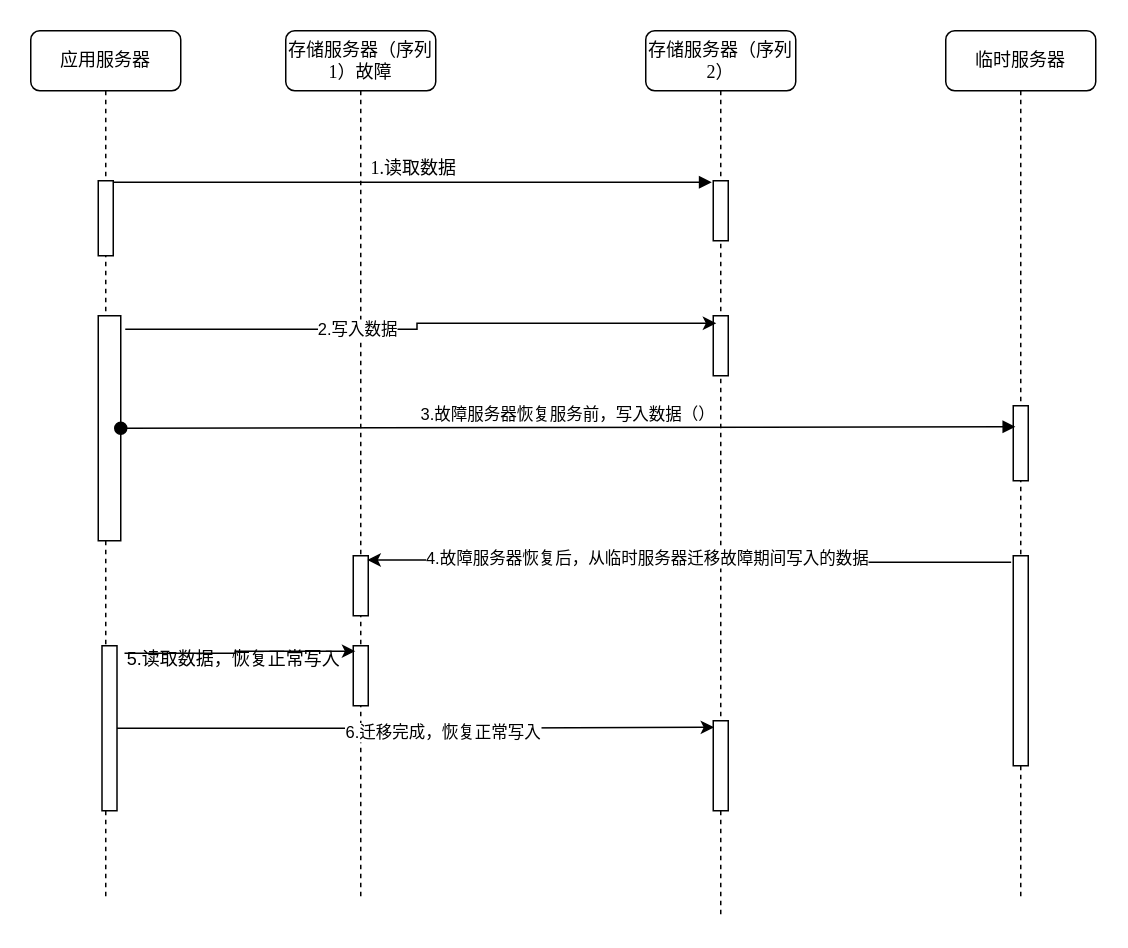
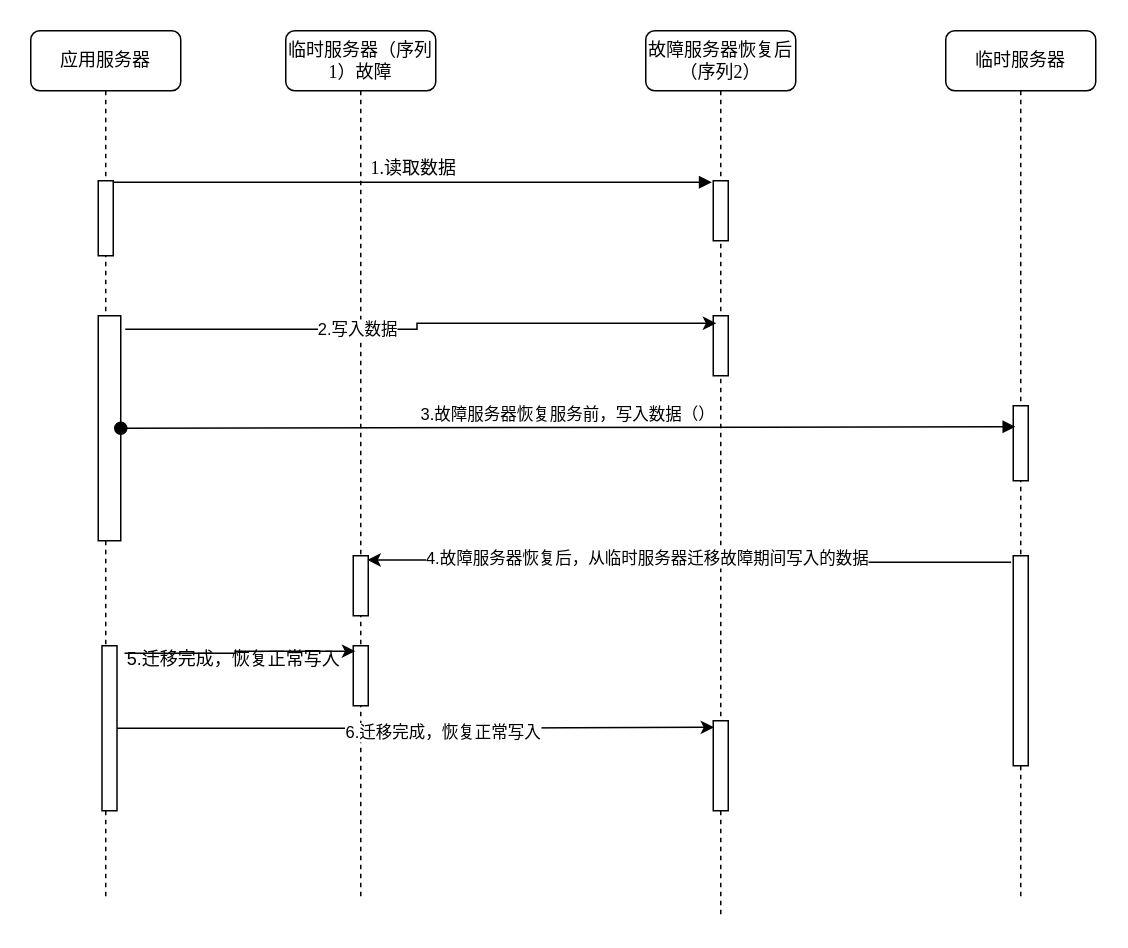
(361, 61) -> (361, 61)
(721, 61) -> (721, 61)
(234, 659) -> (234, 659)
